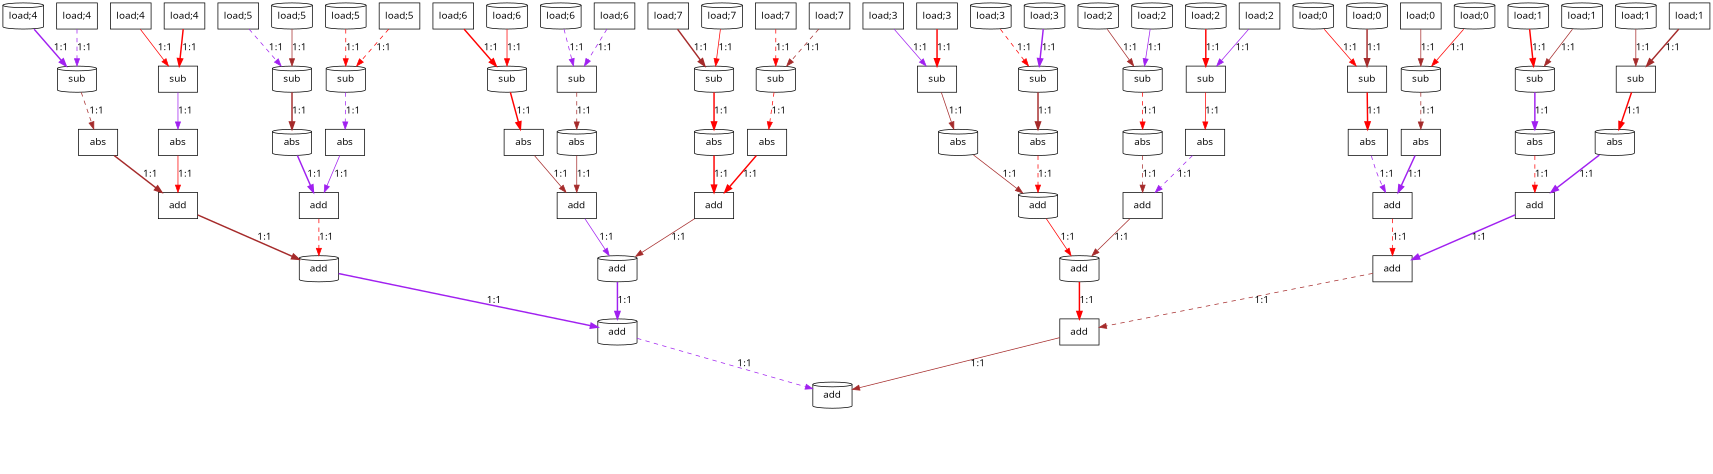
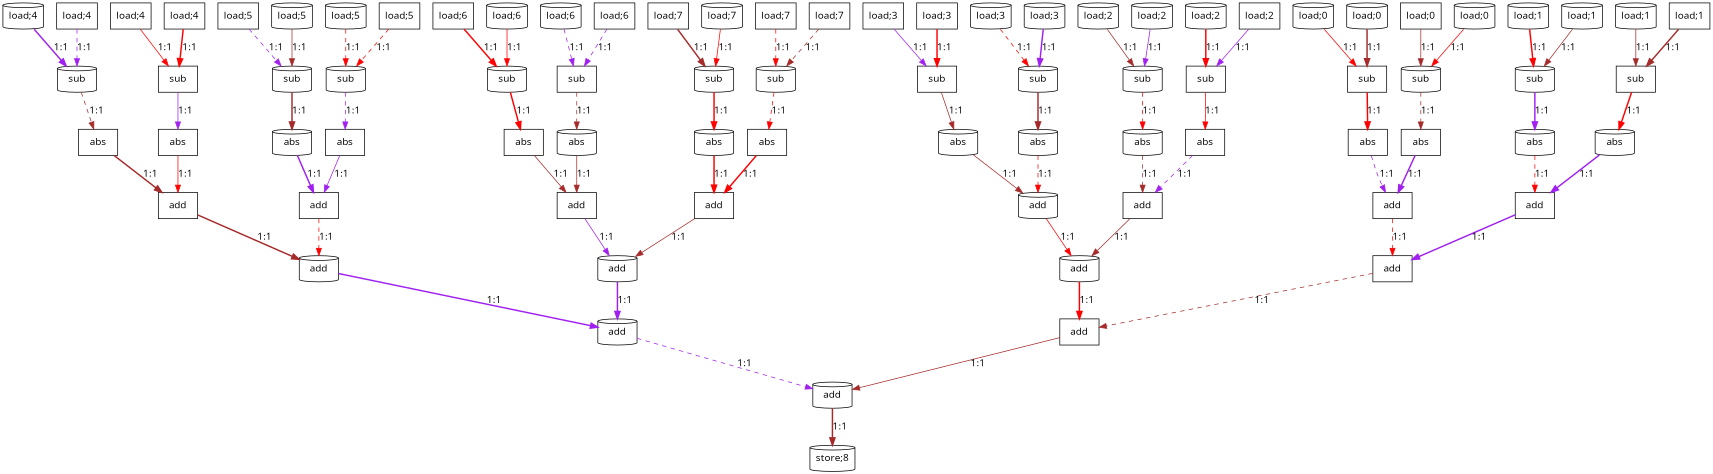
none -> (832, 458)
